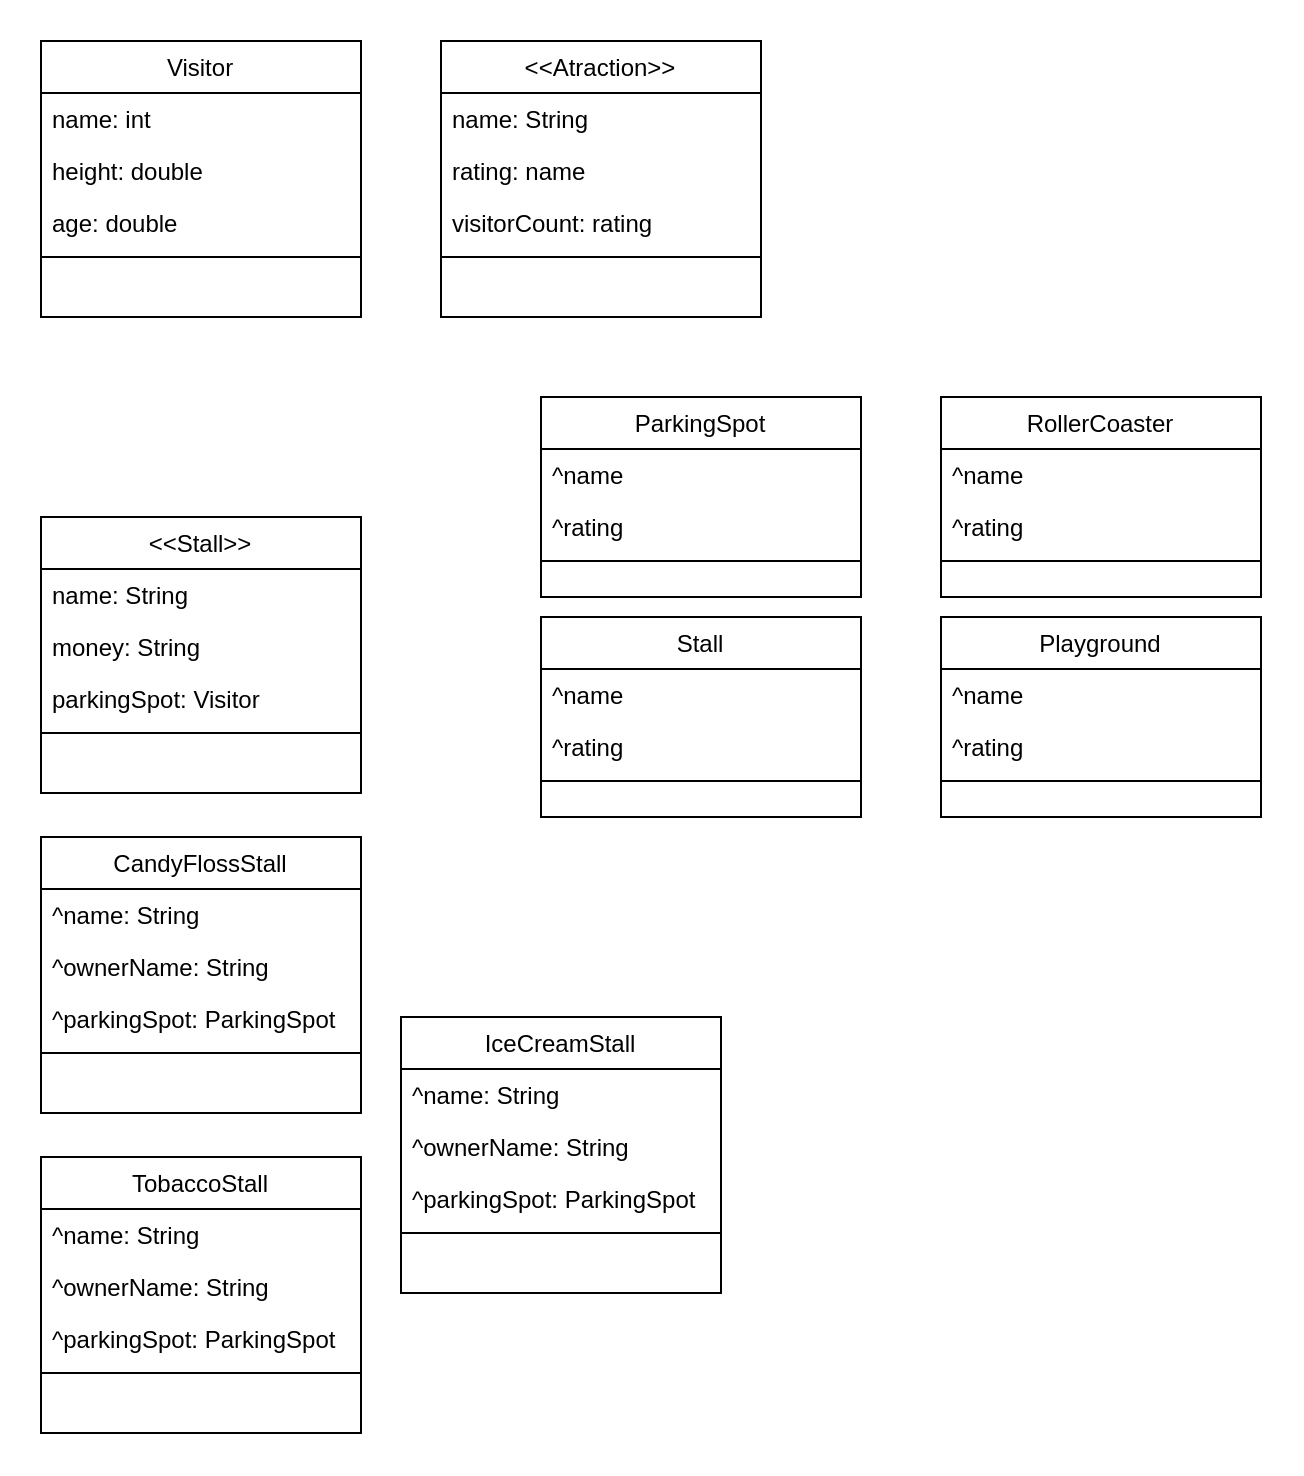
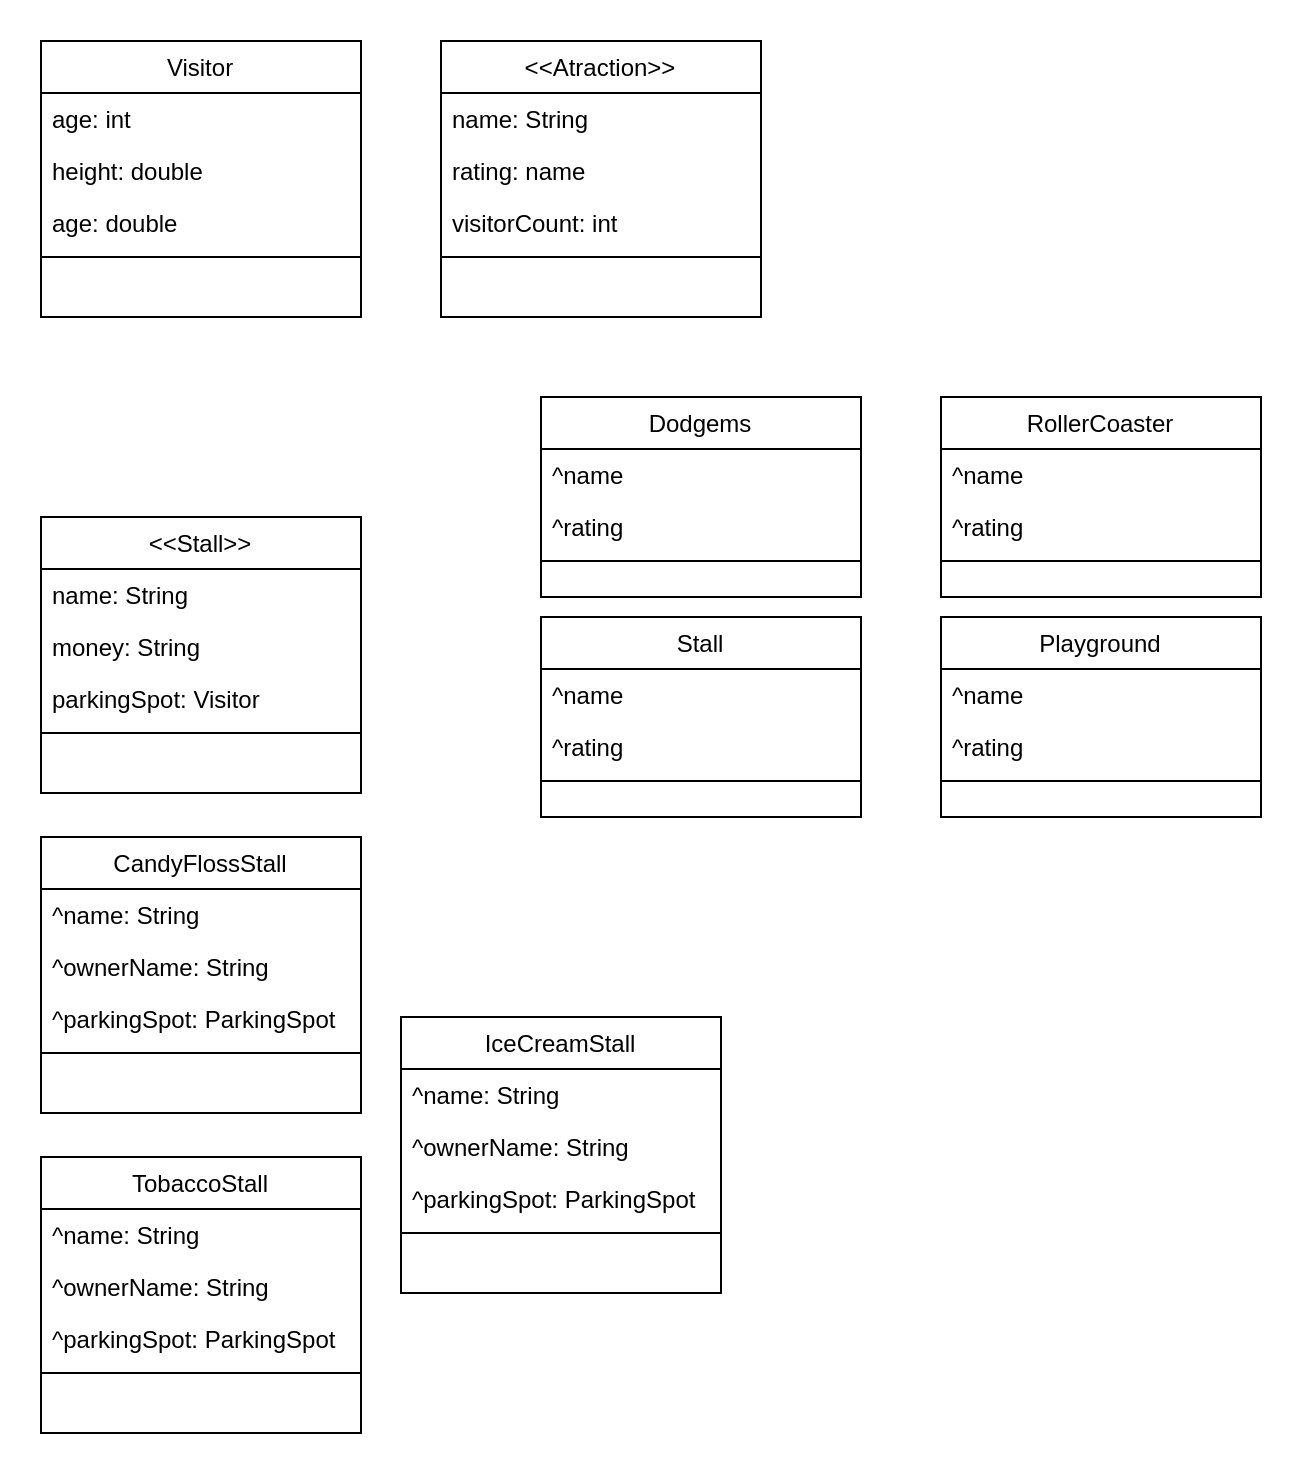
(103, 120) -> (96, 120)
(571, 224) -> (551, 224)
(700, 424) -> (700, 424)
